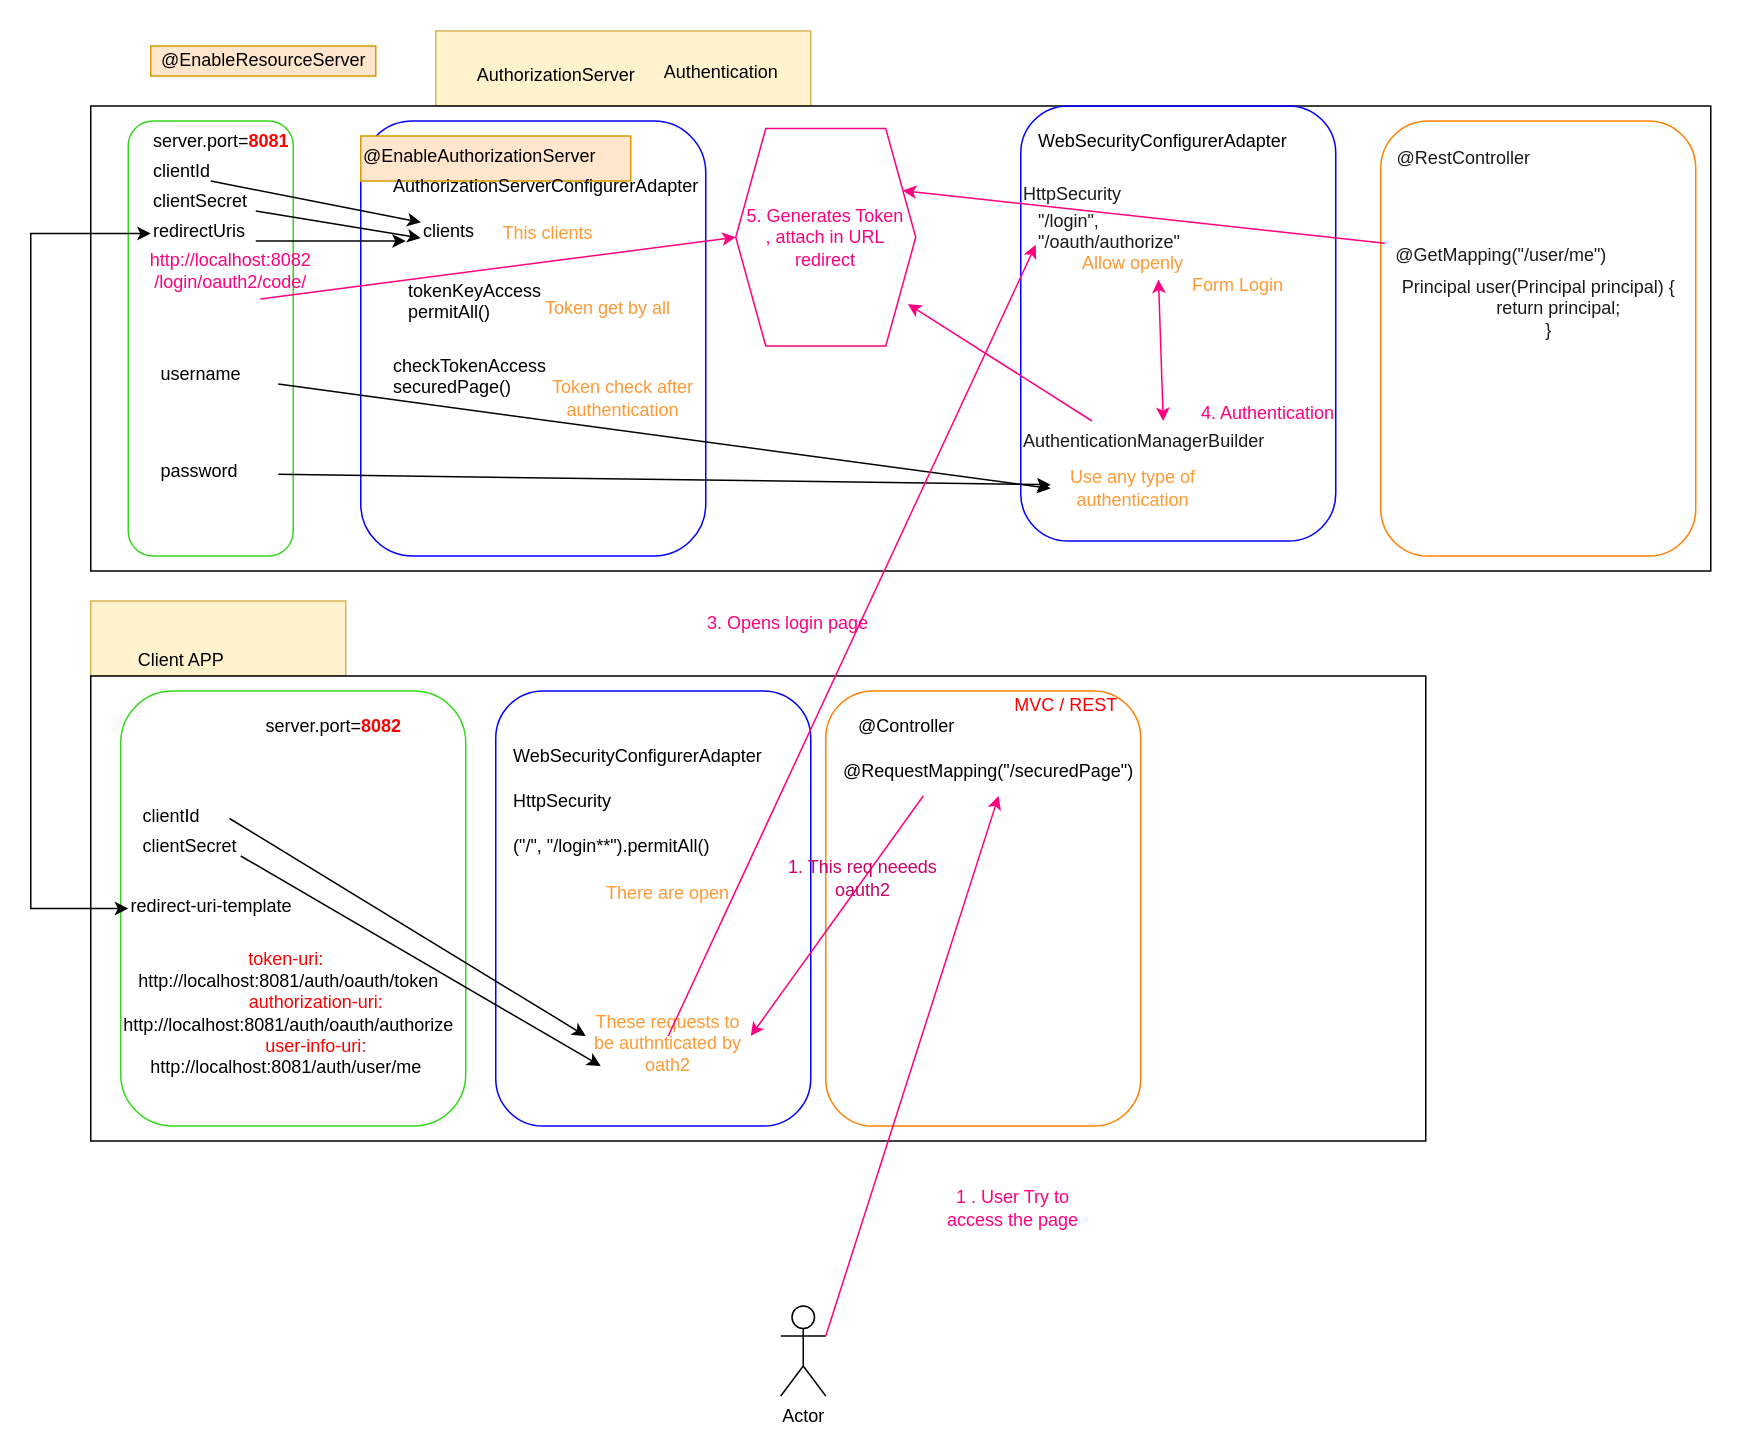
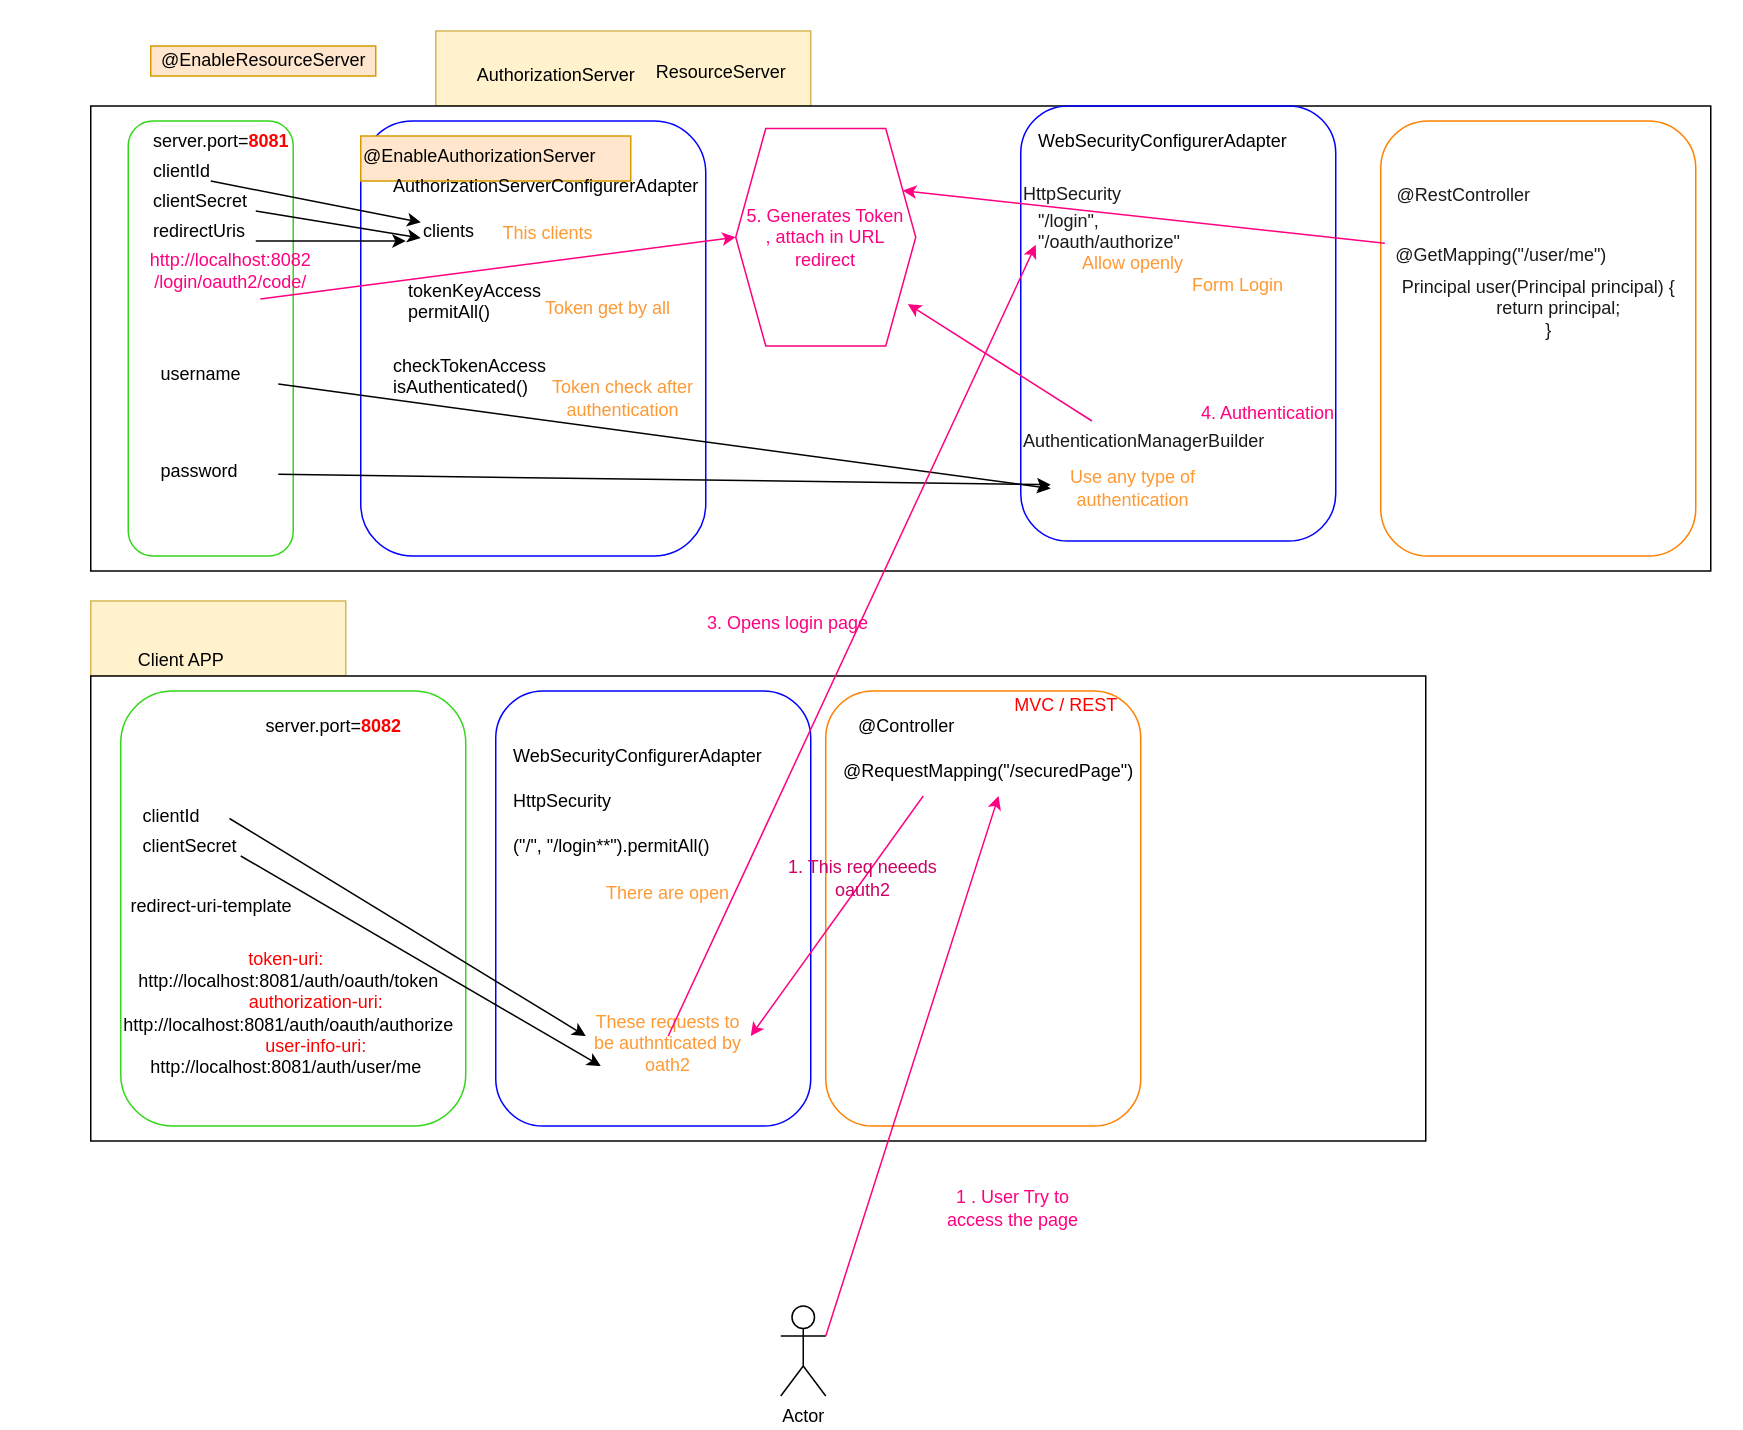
(722, 83) -> (722, 83)
(1463, 158) -> (1463, 196)
(1161, 350) -> none
(490, 378) -> (490, 378)
(31, 559) -> none
